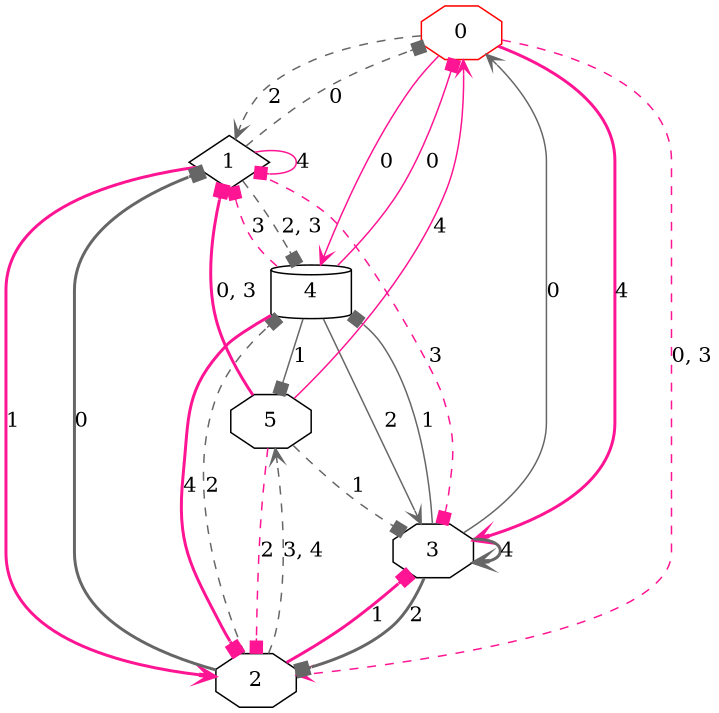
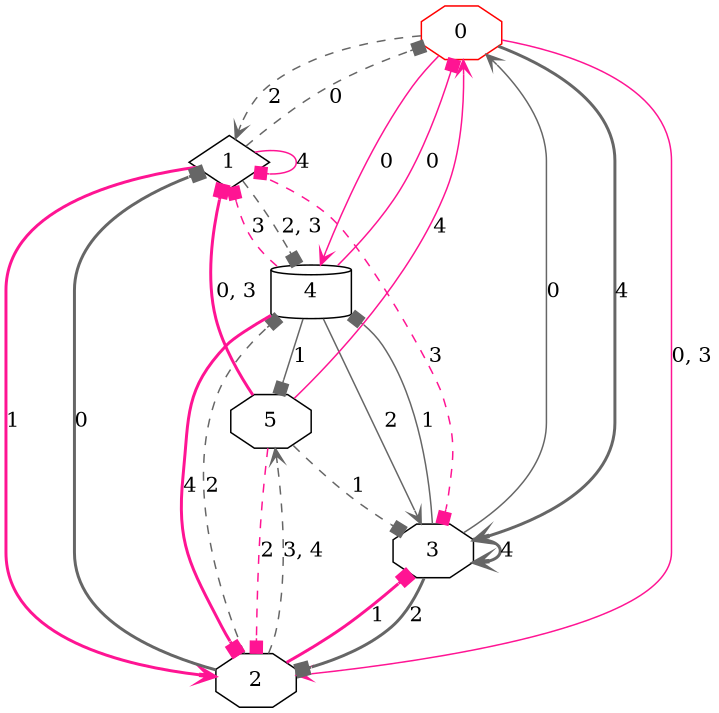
(615, 296) -> (615, 296)
(671, 442) -> (671, 442)
